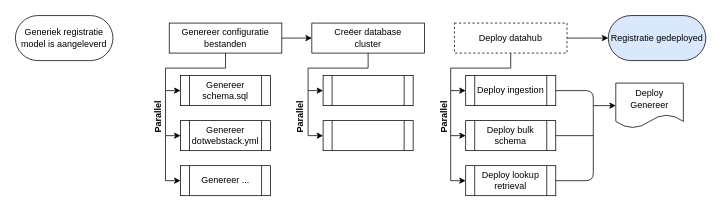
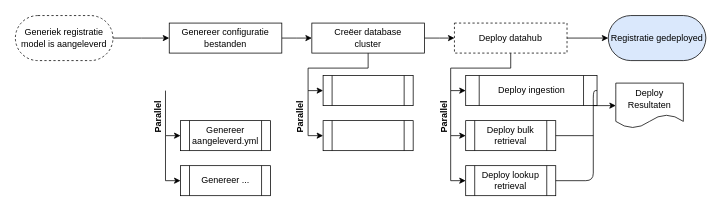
(64, 38) -> (64, 38)
none -> (162, 38)
none -> (447, 38)
(165, 83) -> none
(225, 90) -> none
(510, 90) -> (531, 90)
(649, 99) -> (649, 99)
(225, 135) -> (225, 135)
(510, 135) -> (510, 135)
